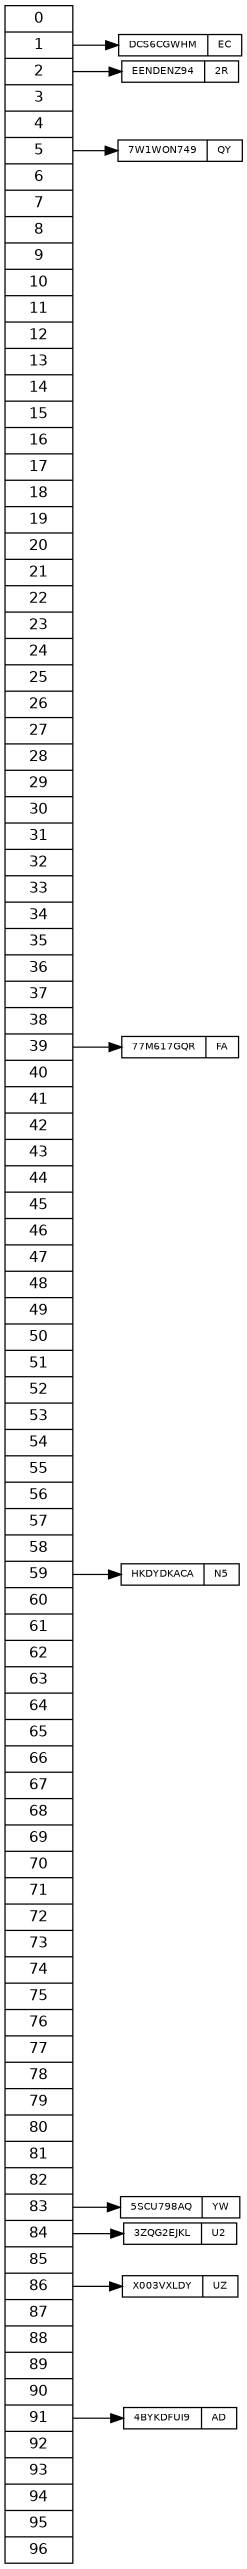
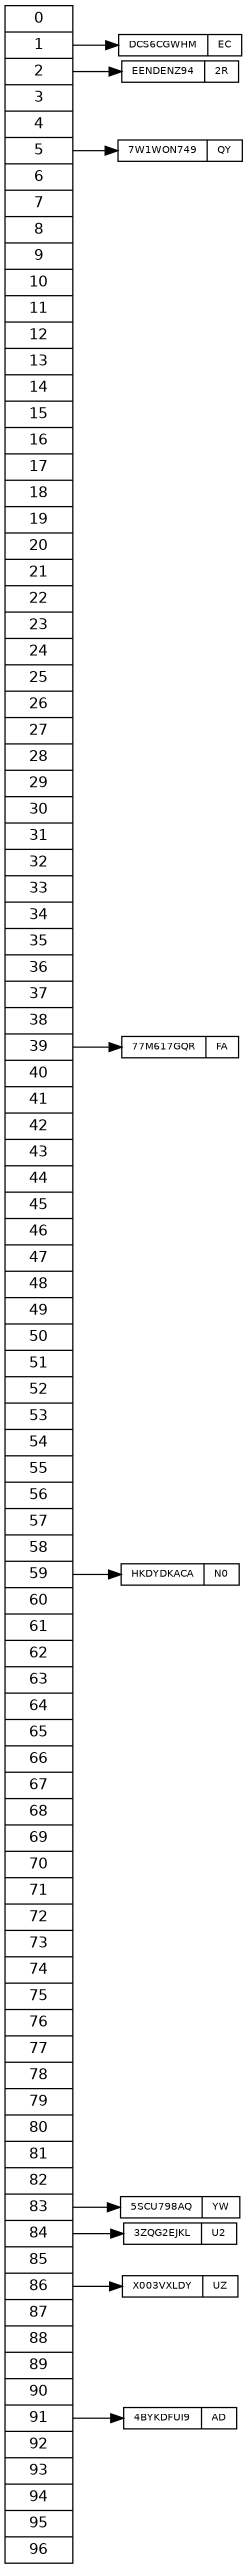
(222, 1574) -> (222, 1574)
